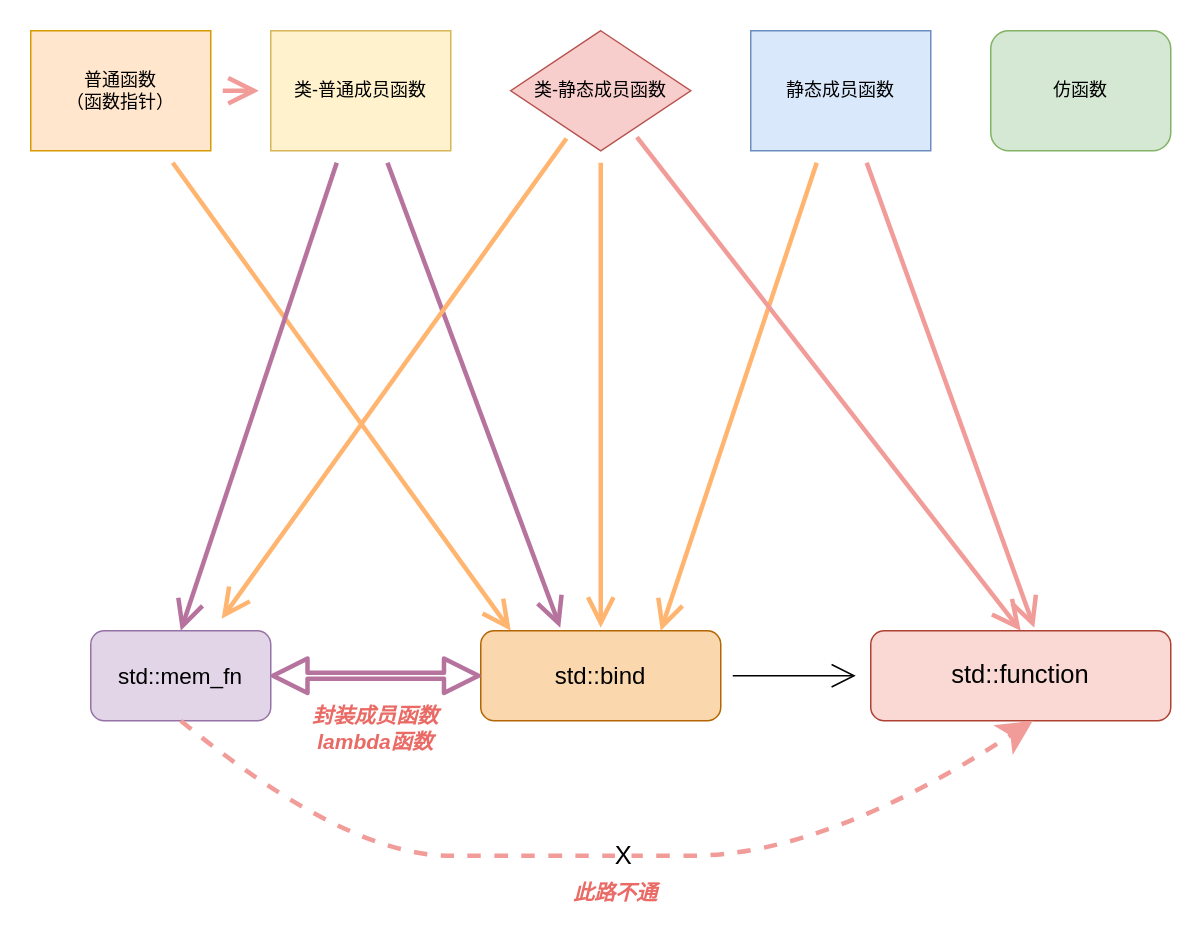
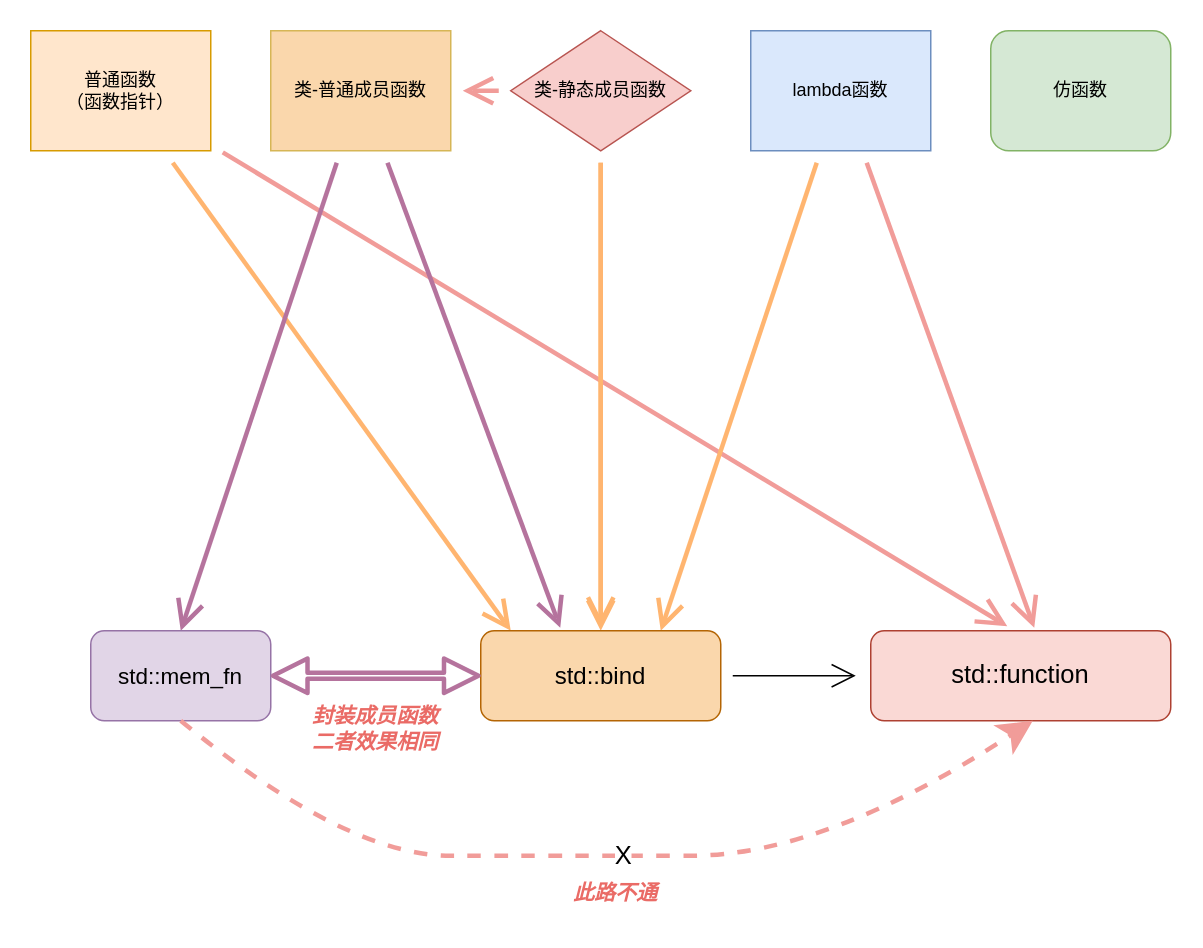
(235, 91) -> (612, 387)
(361, 91) -> (361, 91)
(841, 91) -> (841, 91)
(396, 376) -> (601, 620)
(826, 381) -> (486, 91)
(376, 728) -> (376, 728)
